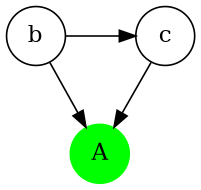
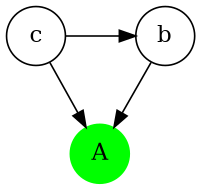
(93, 36) -> (93, 36)
